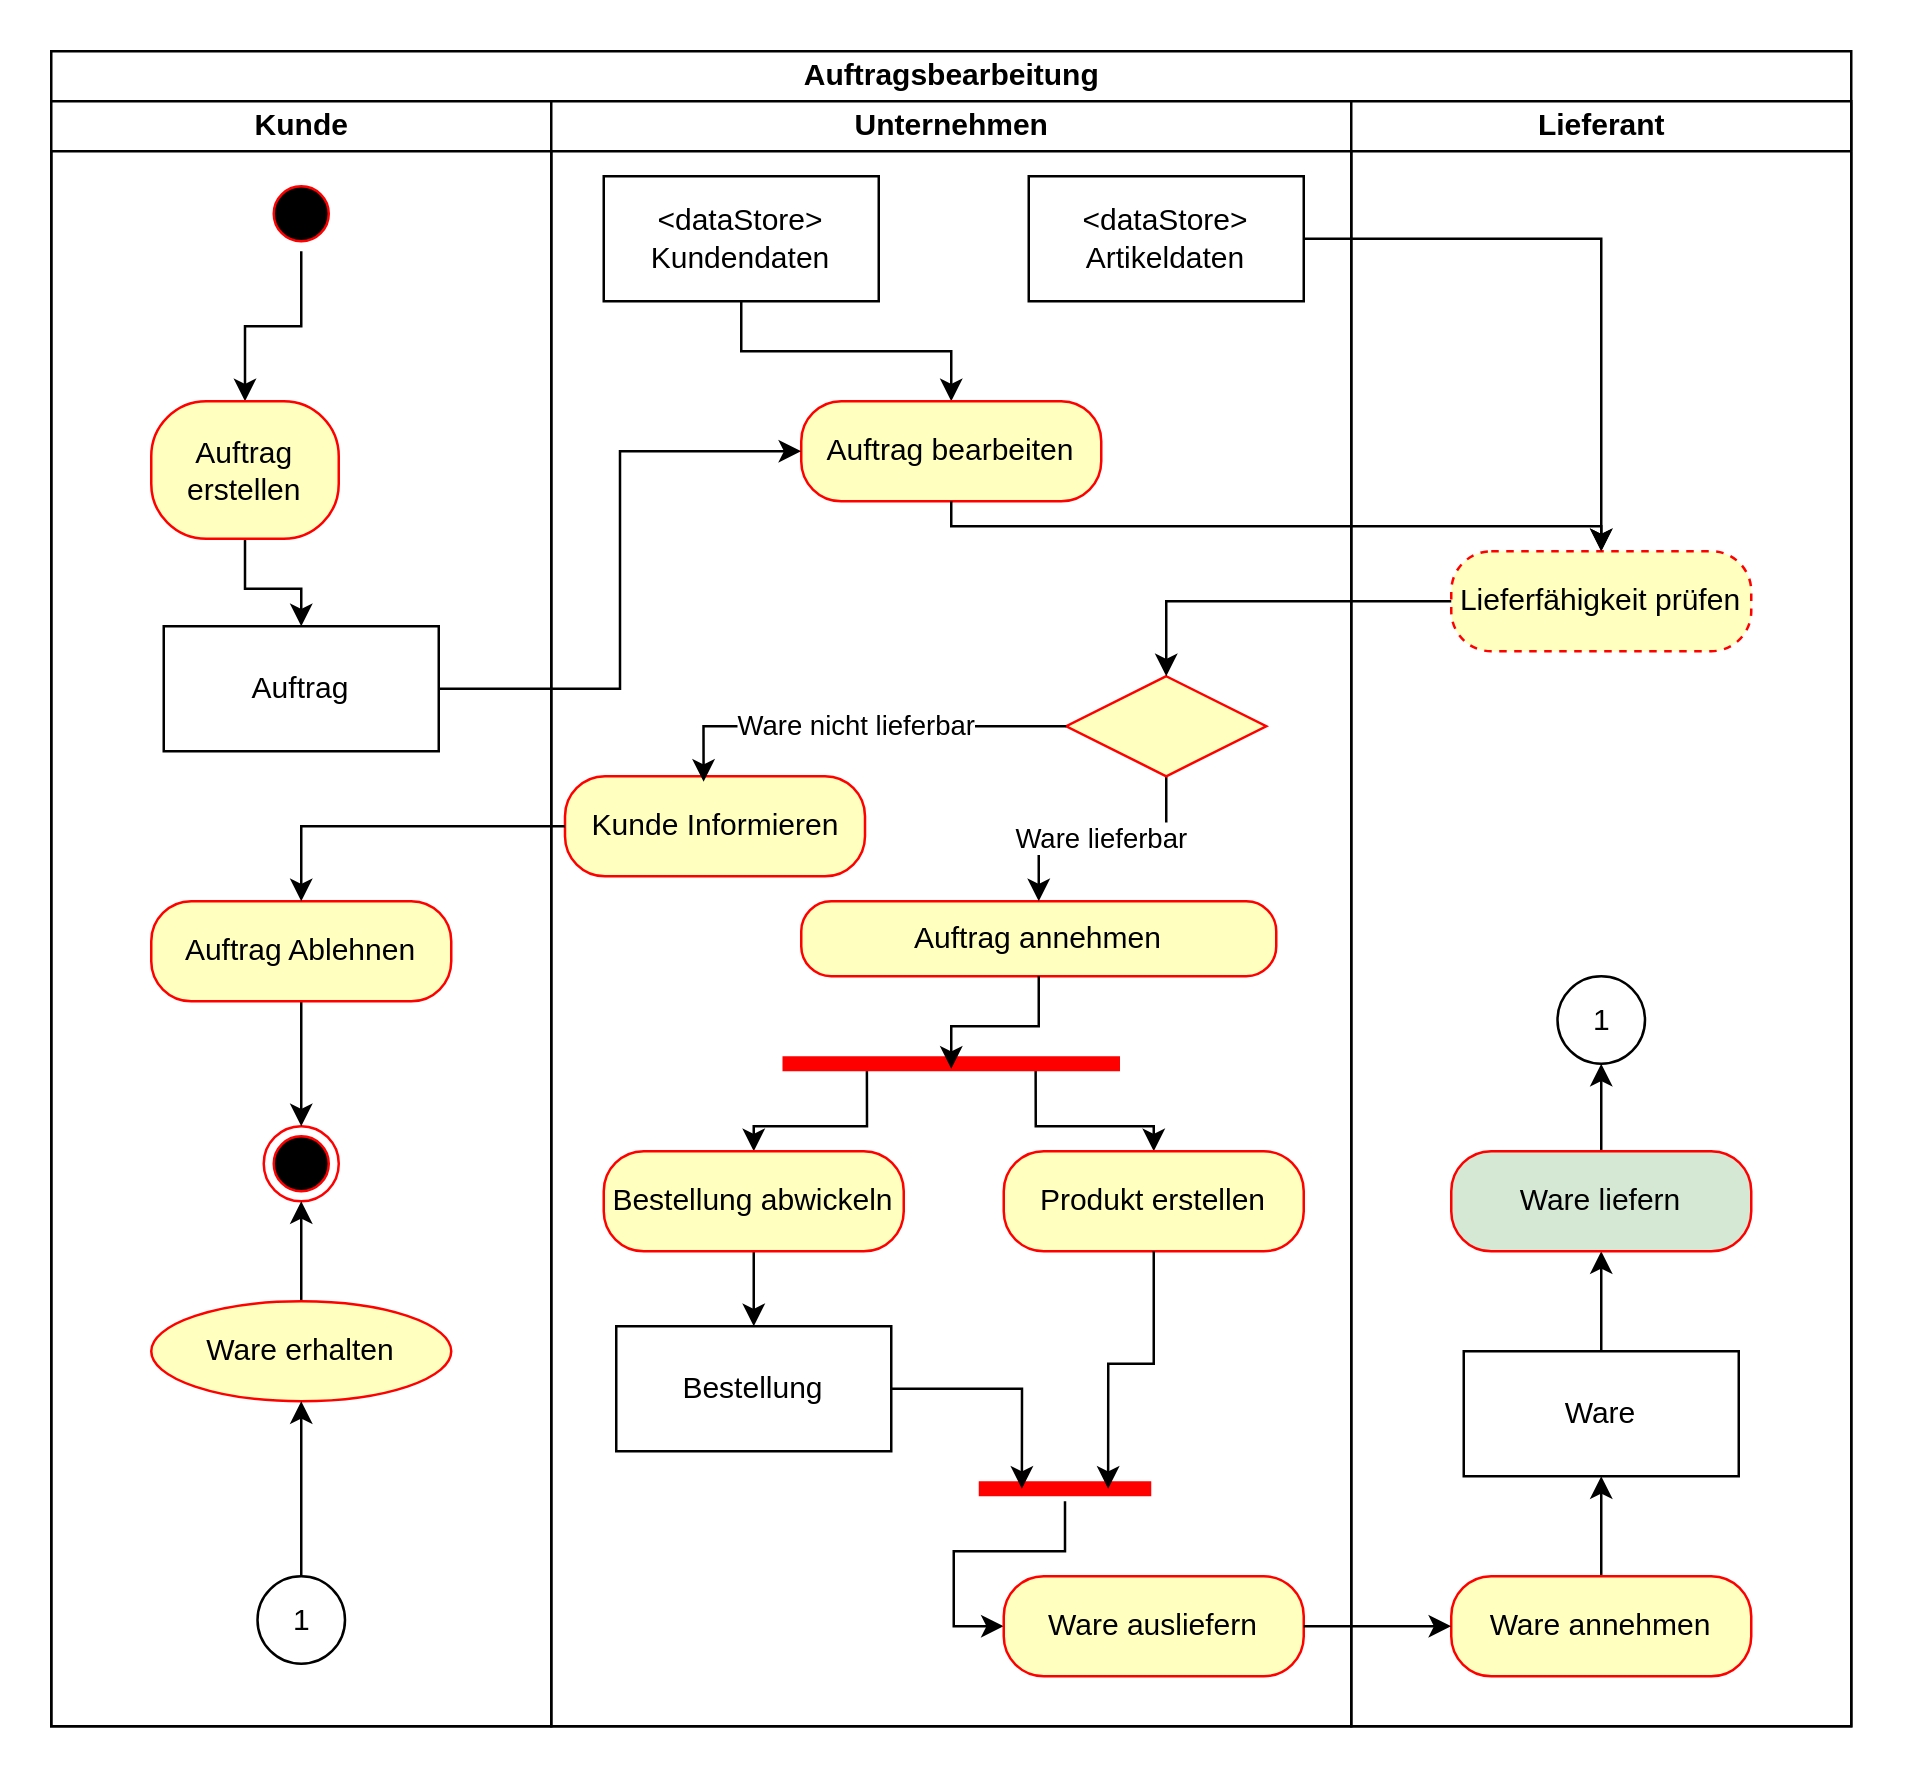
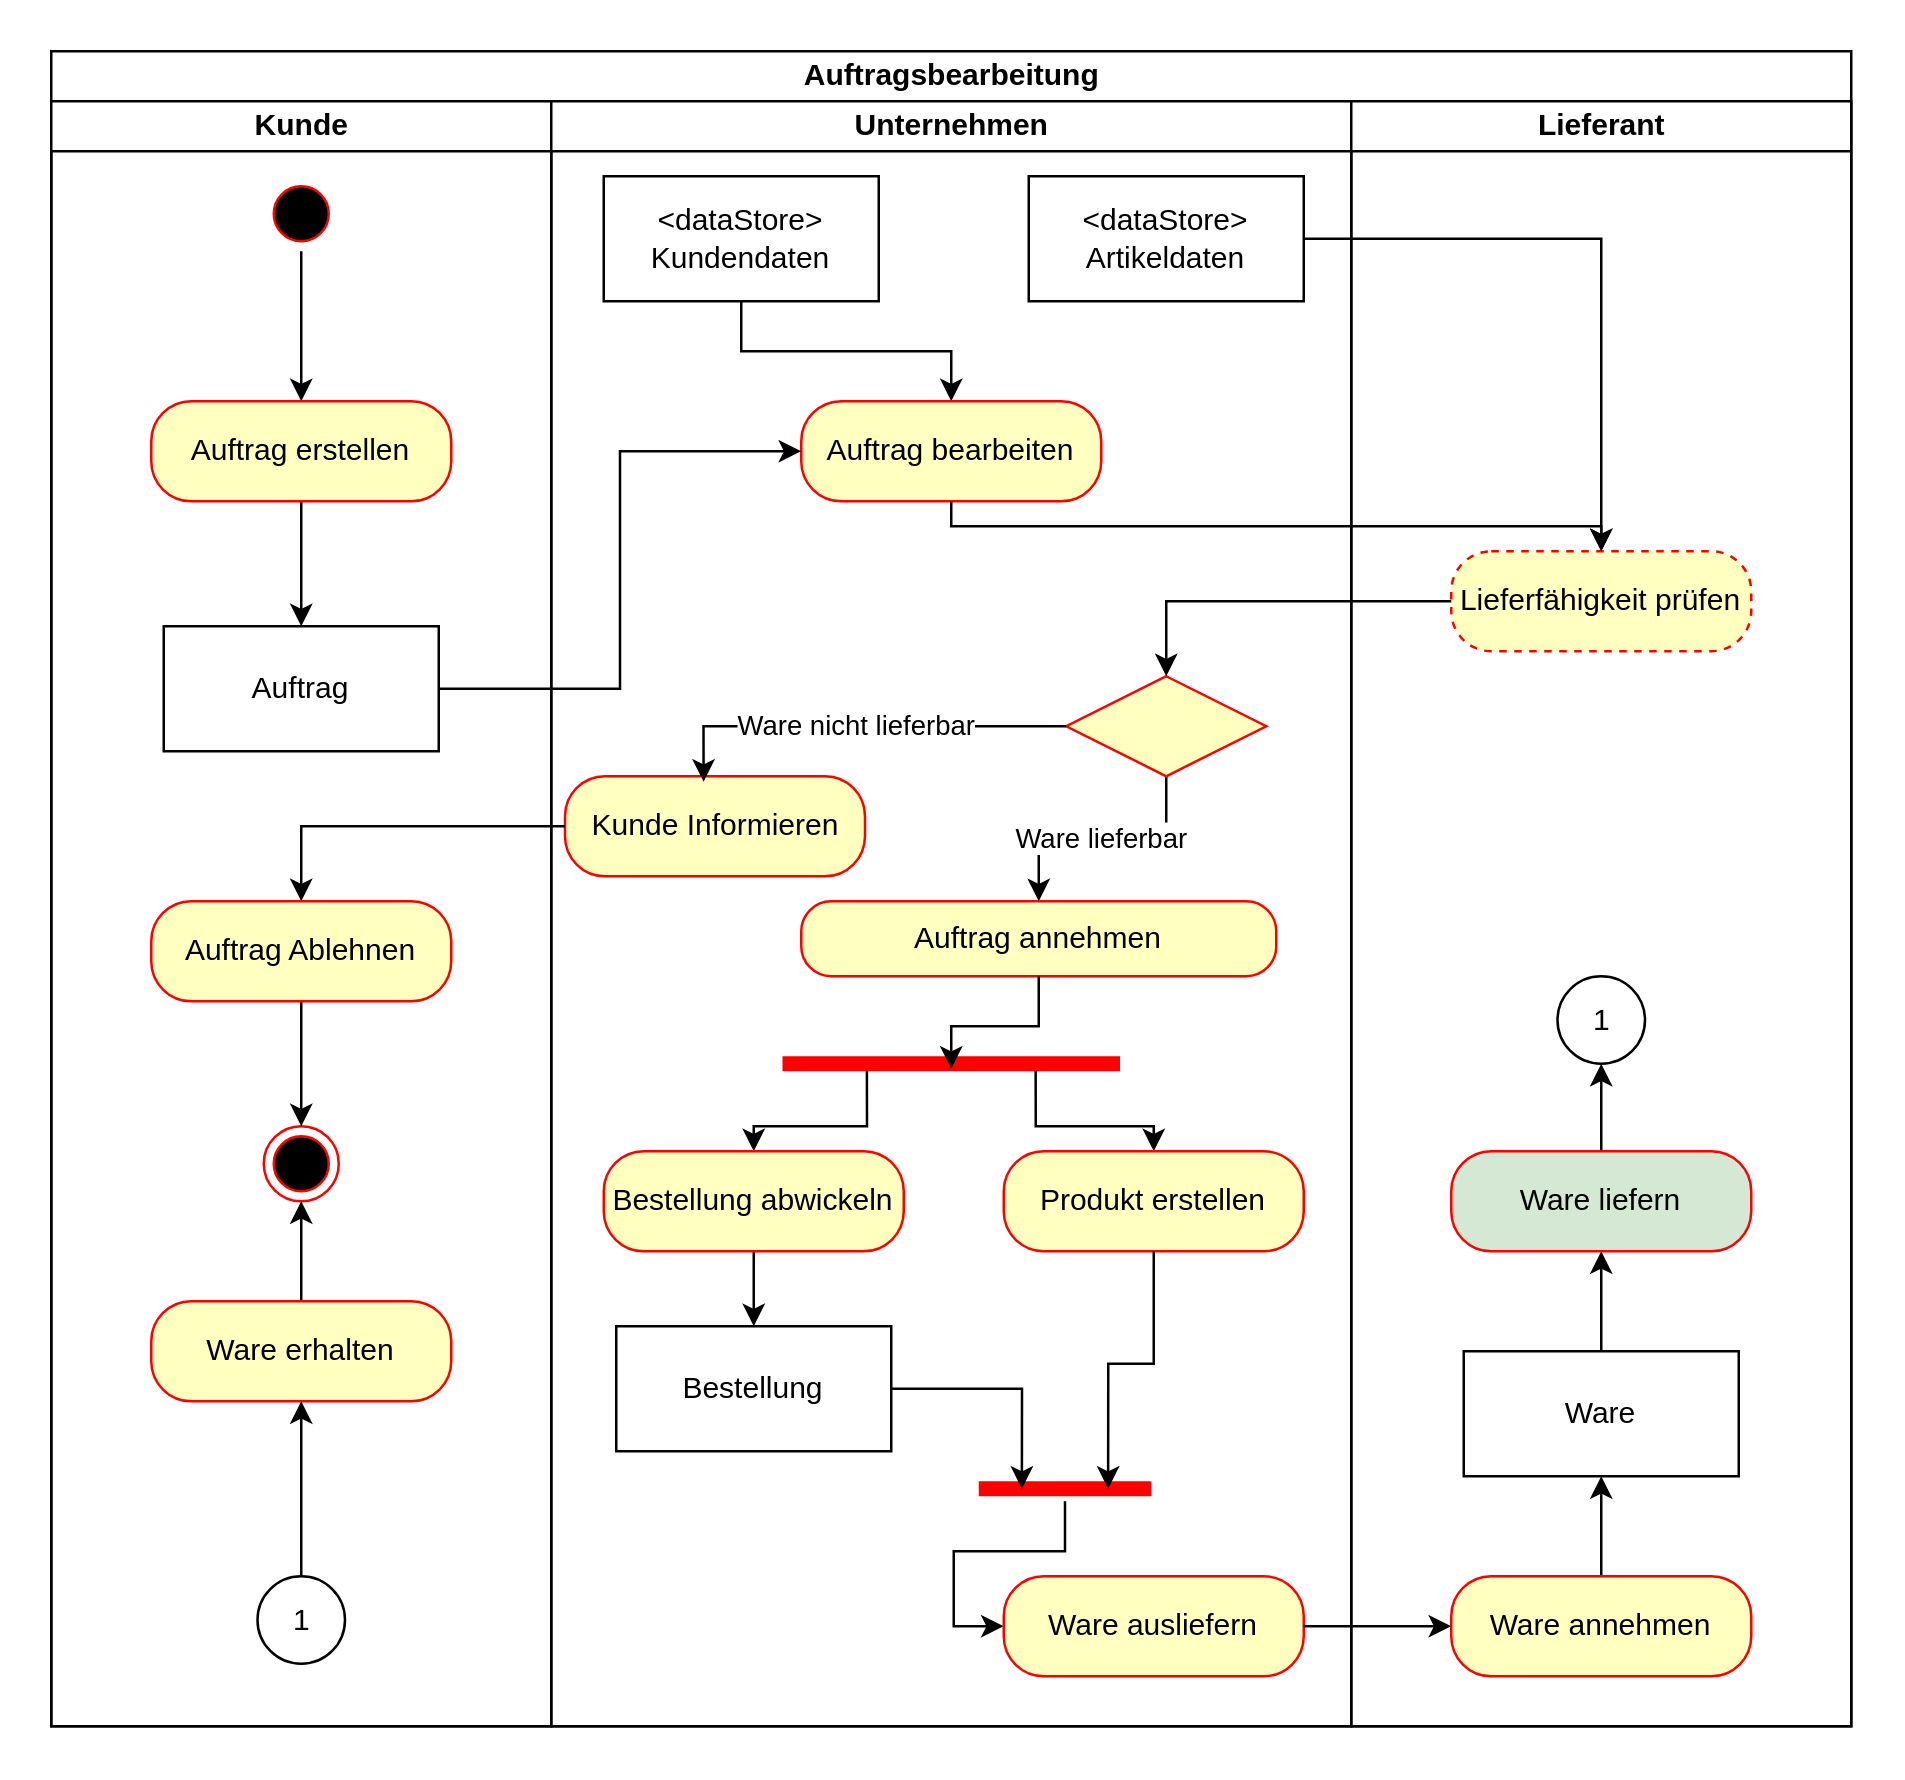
(245, 470) -> (301, 451)
(301, 1351) -> (301, 1351)
